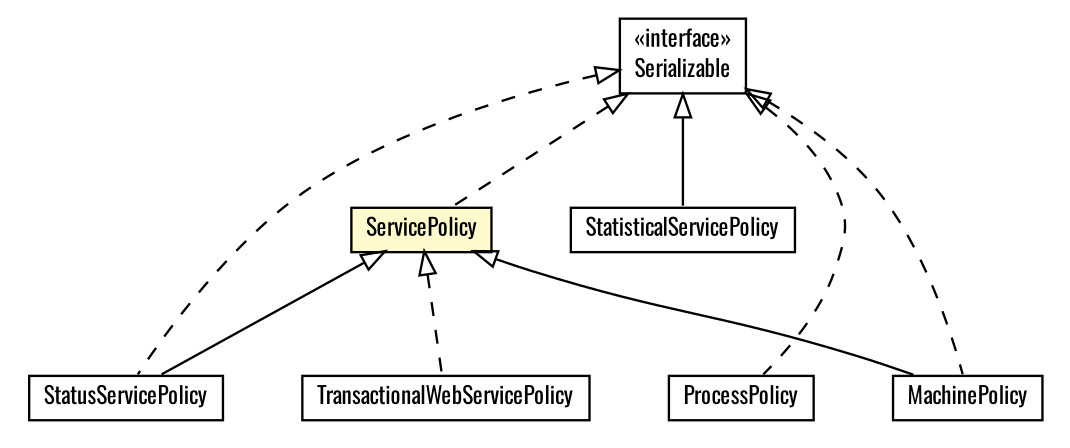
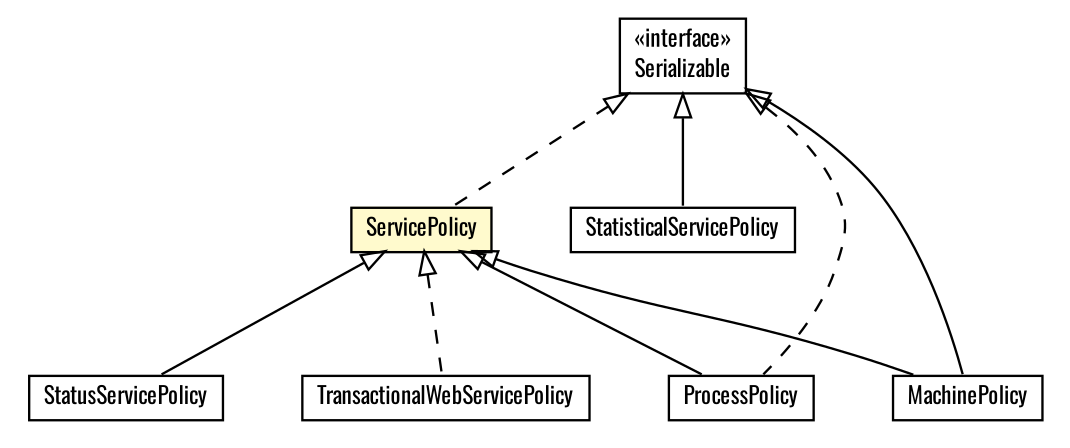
(333, 174) -> none
(895, 215) -> (895, 215)
none -> (592, 318)
